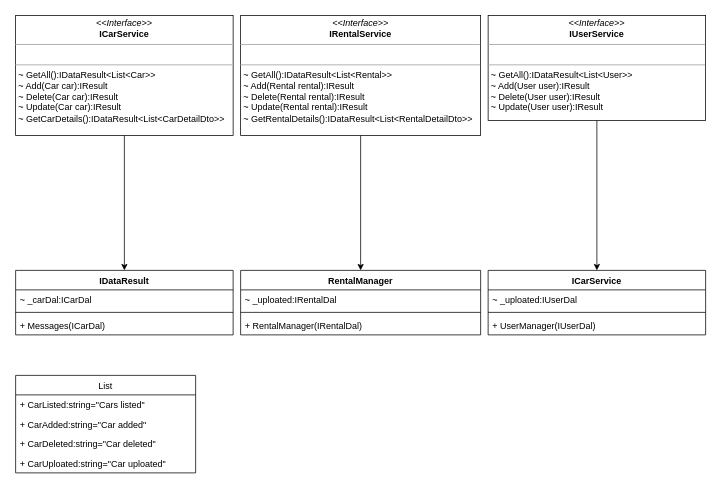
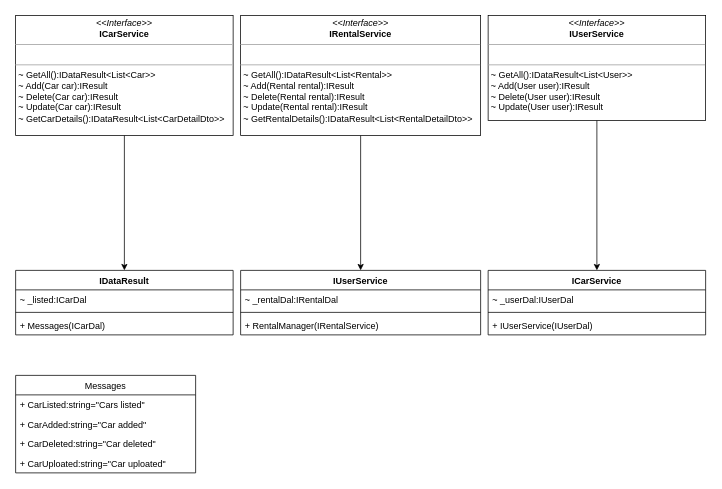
(360, 281) -> (360, 281)
(58, 300) -> (56, 300)
(294, 300) -> (295, 300)
(538, 300) -> (535, 300)
(308, 326) -> (318, 326)
(548, 326) -> (549, 326)
(105, 386) -> (105, 386)
